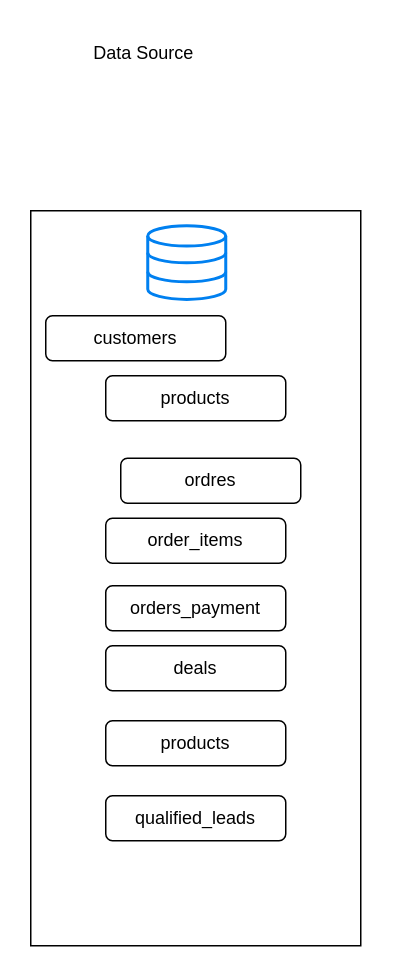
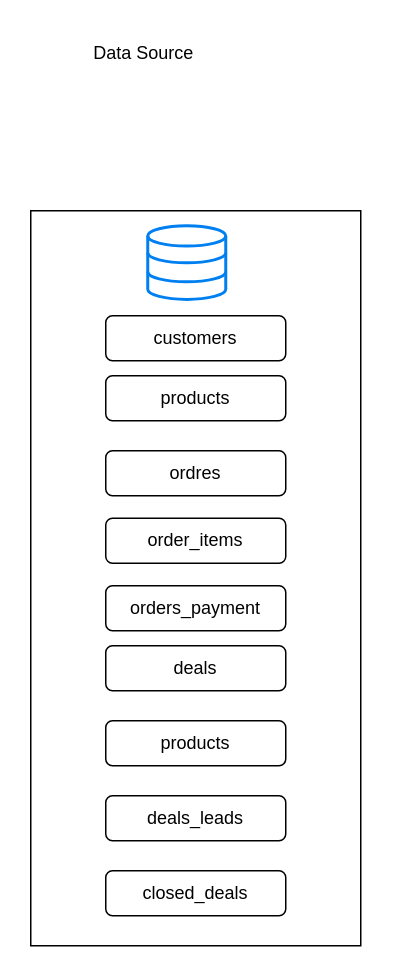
(136, 338) -> (196, 338)
(211, 481) -> (196, 473)
(196, 818) -> (196, 818)
none -> (196, 893)
